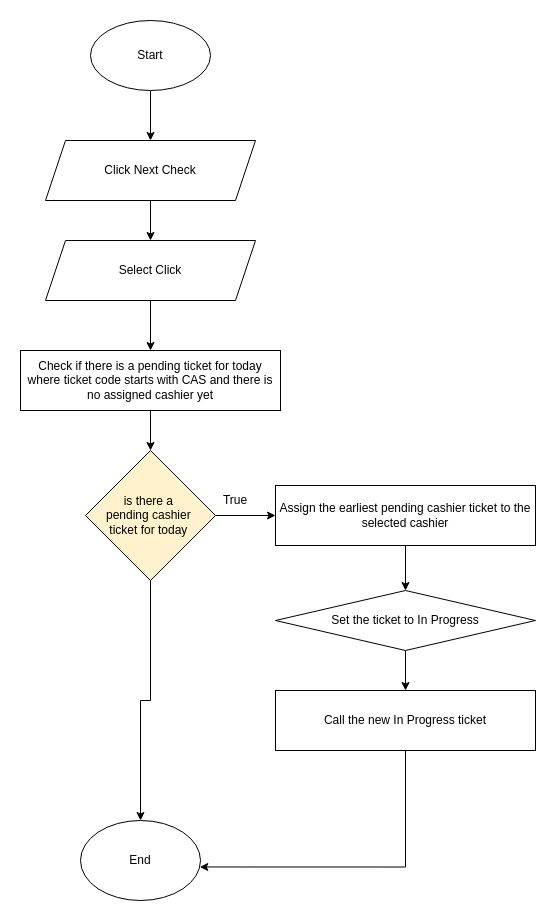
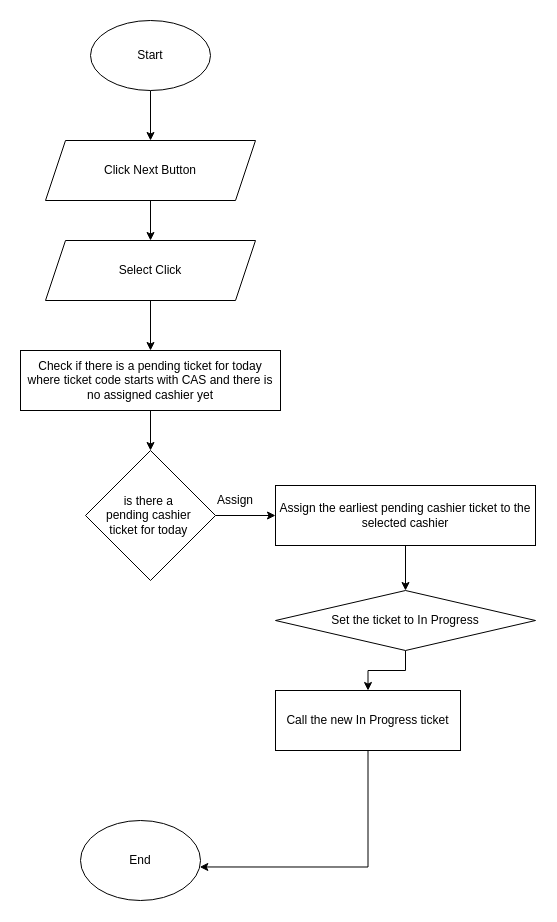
(151, 171) -> (151, 171)
(236, 501) -> (236, 501)
(151, 516) -> (151, 516)
(150, 701) -> none
(406, 721) -> (368, 721)
